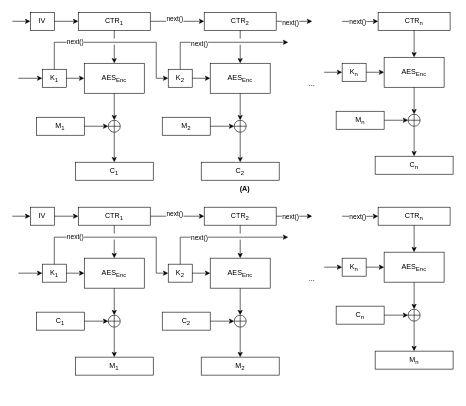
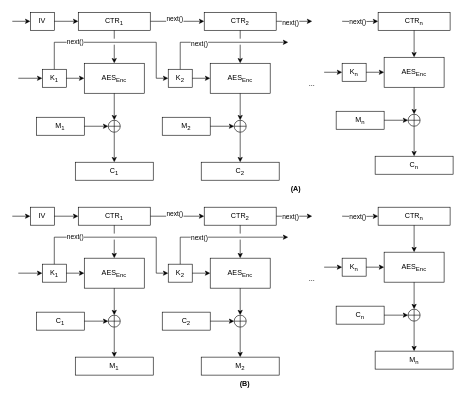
(245, 189) -> (296, 189)
none -> (245, 384)
